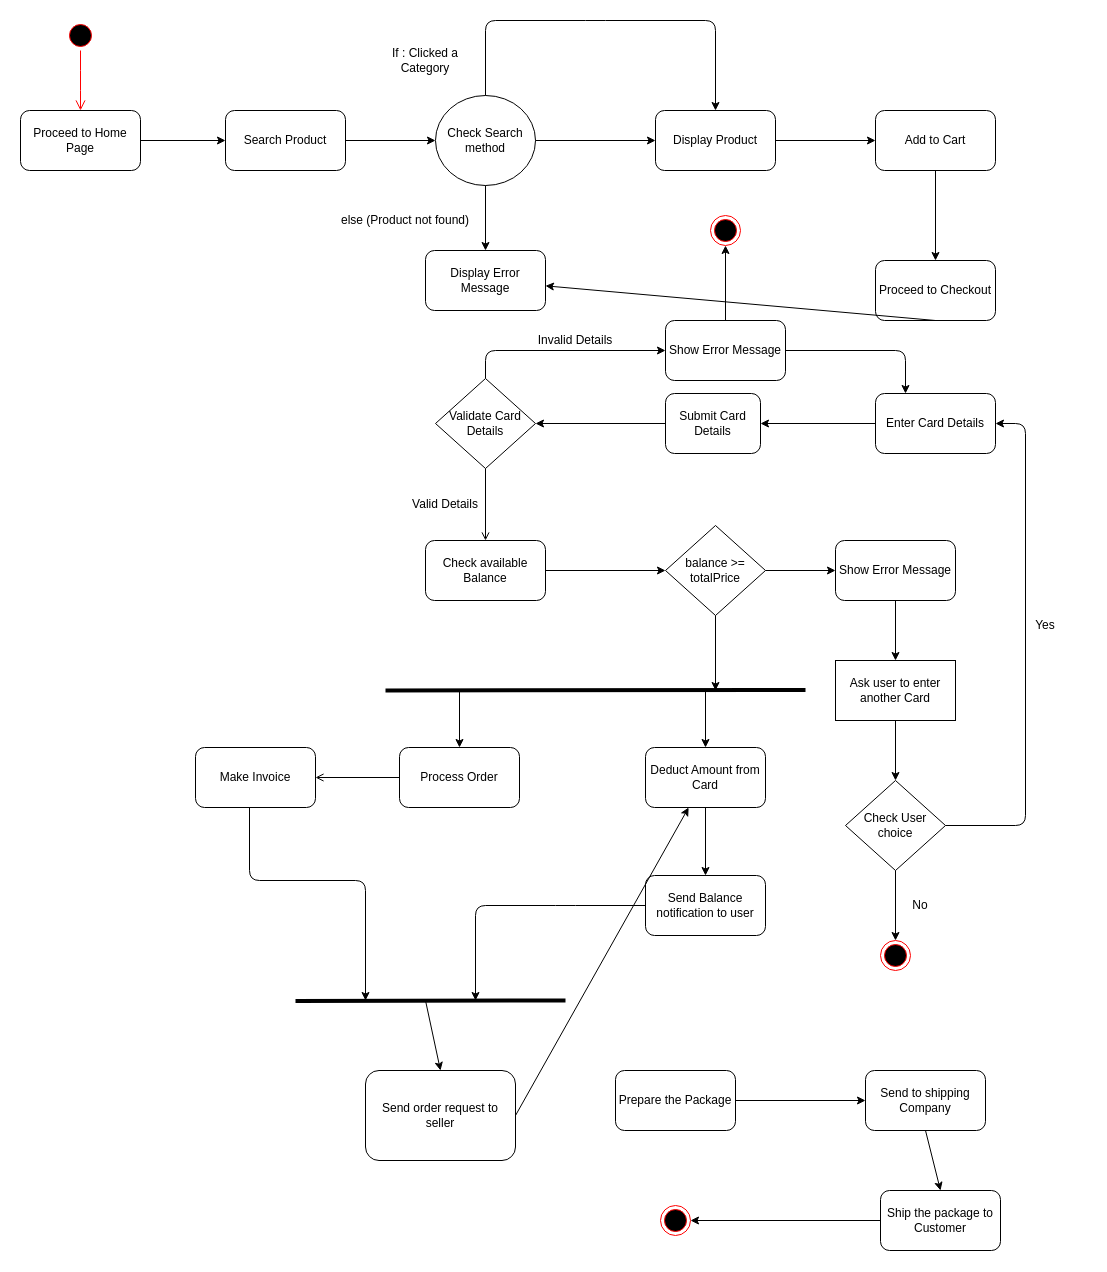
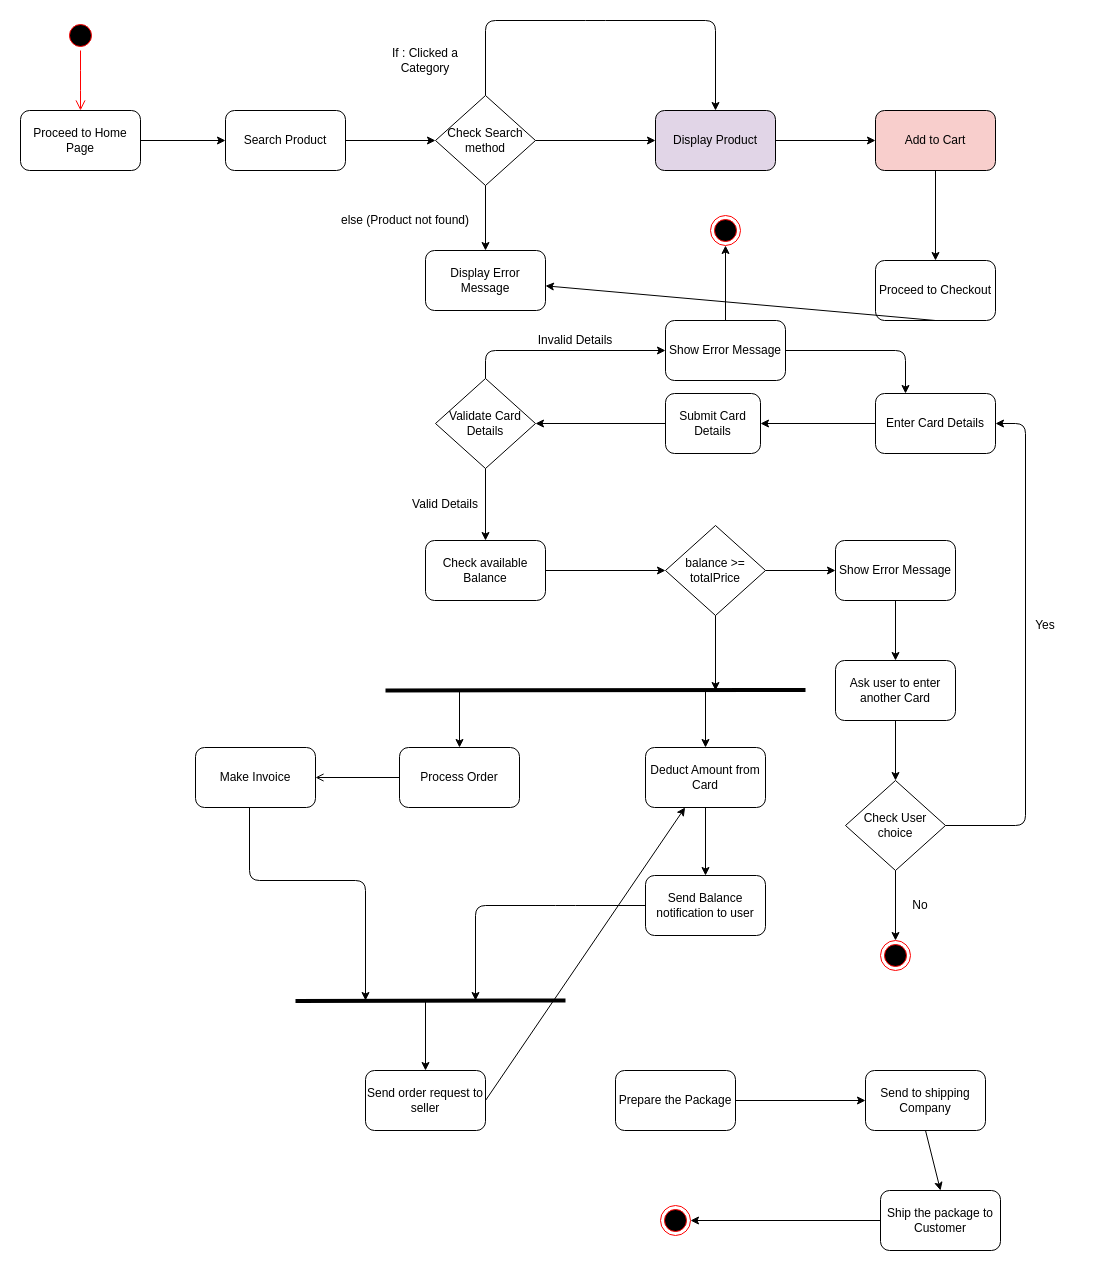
(486, 141) -> (486, 141)
(716, 141) -> (716, 141)
(936, 141) -> (936, 141)
(486, 533) -> (486, 532)
(896, 691) -> (896, 691)
(441, 1116) -> (426, 1101)
